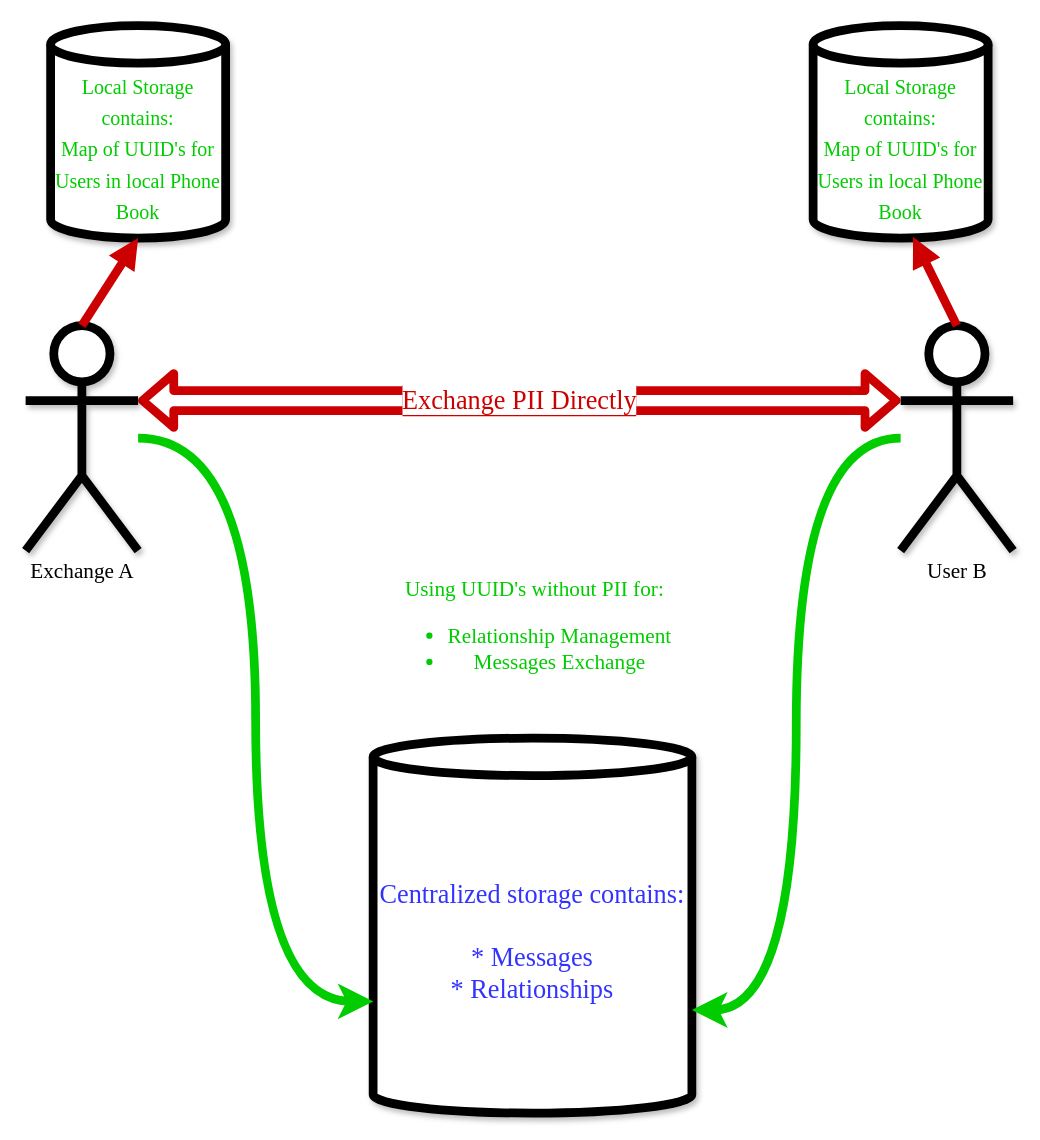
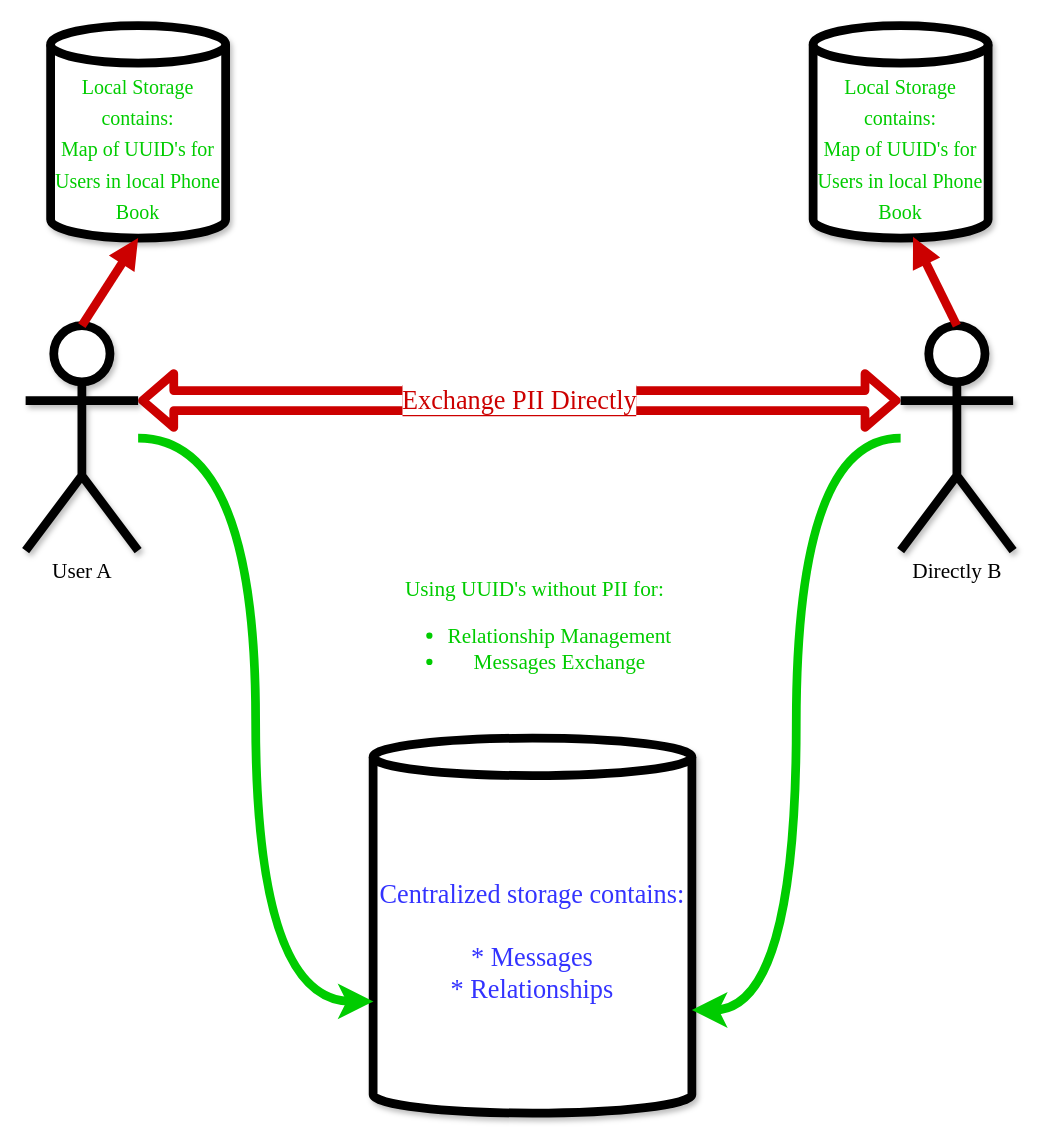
(83, 568) -> (83, 568)
(958, 568) -> (958, 568)
